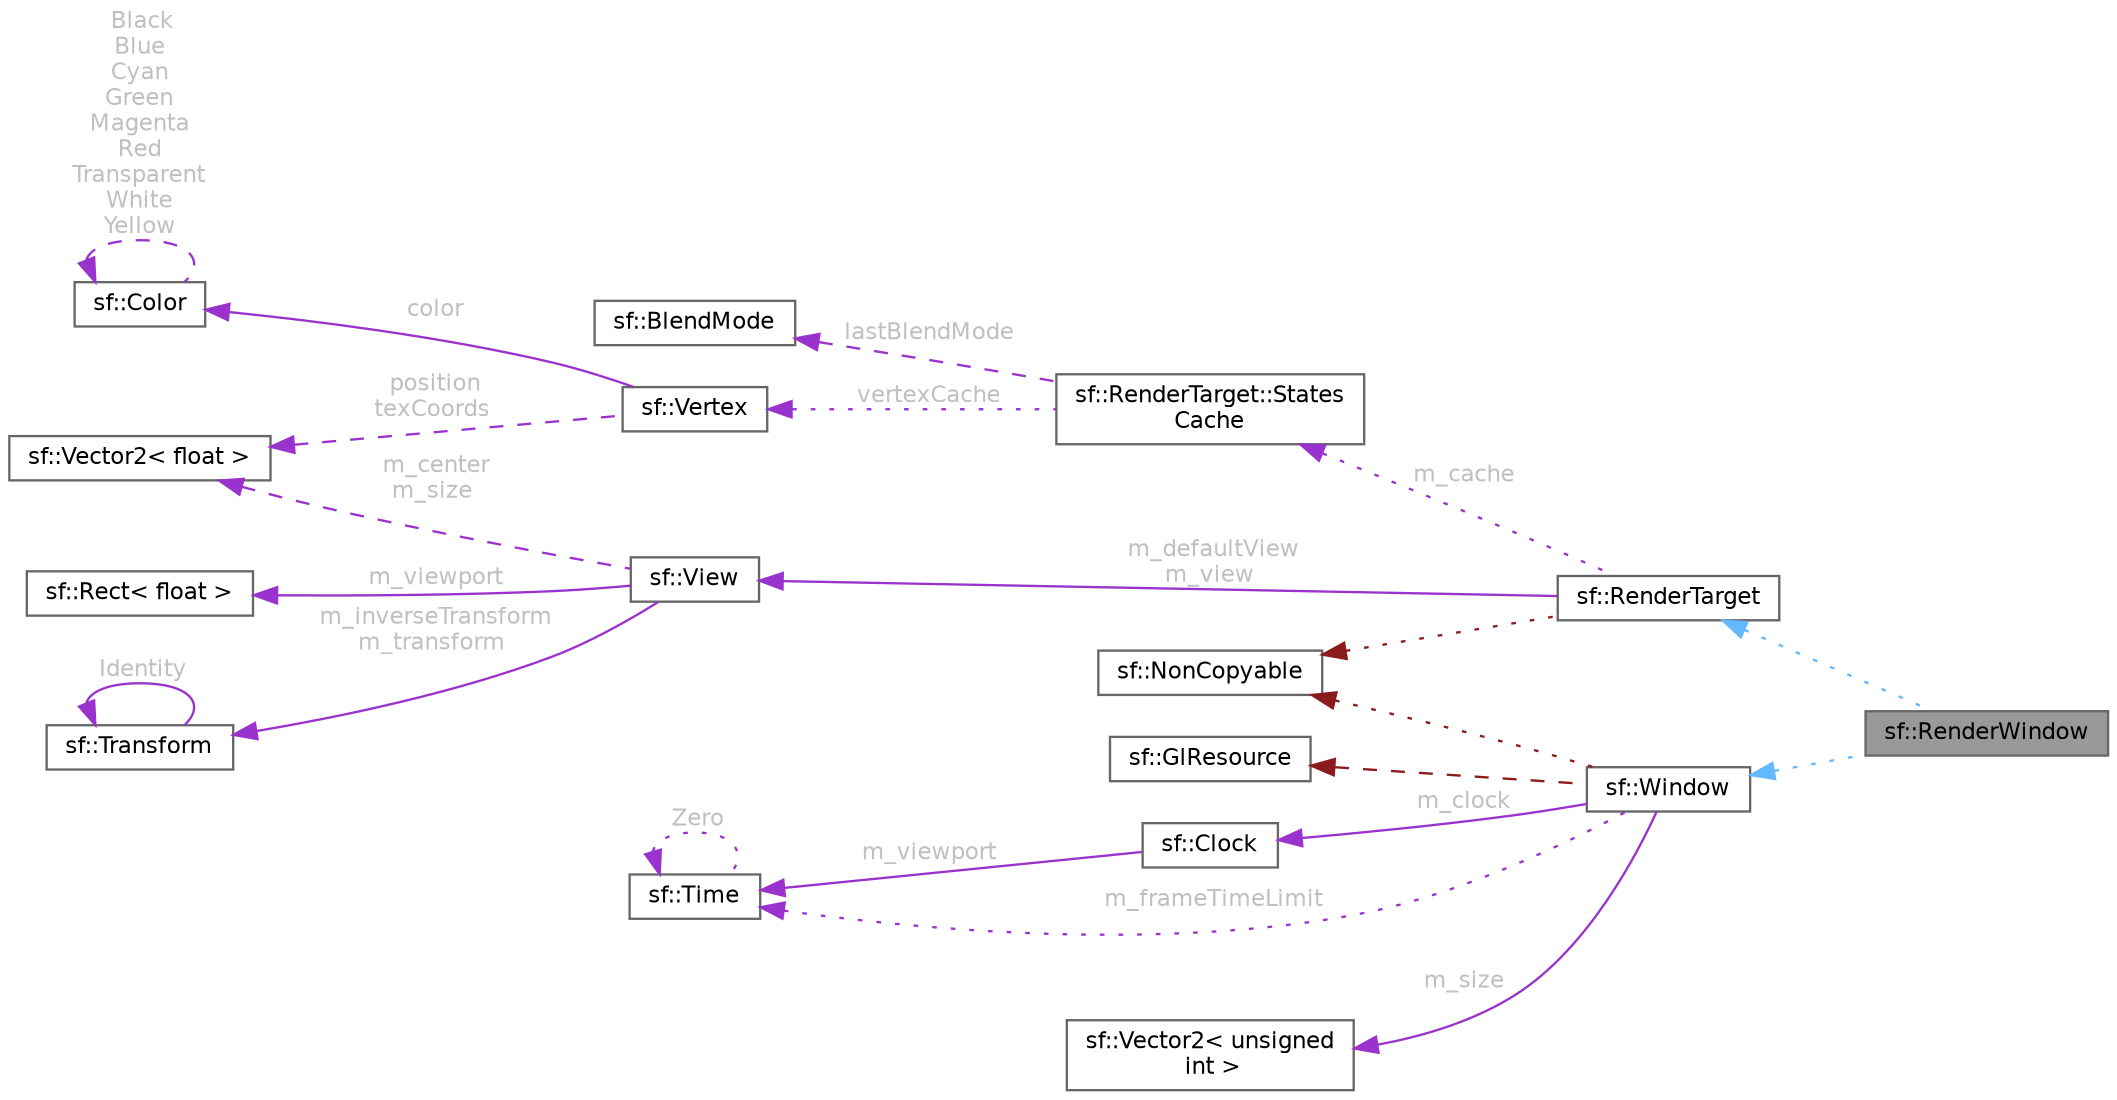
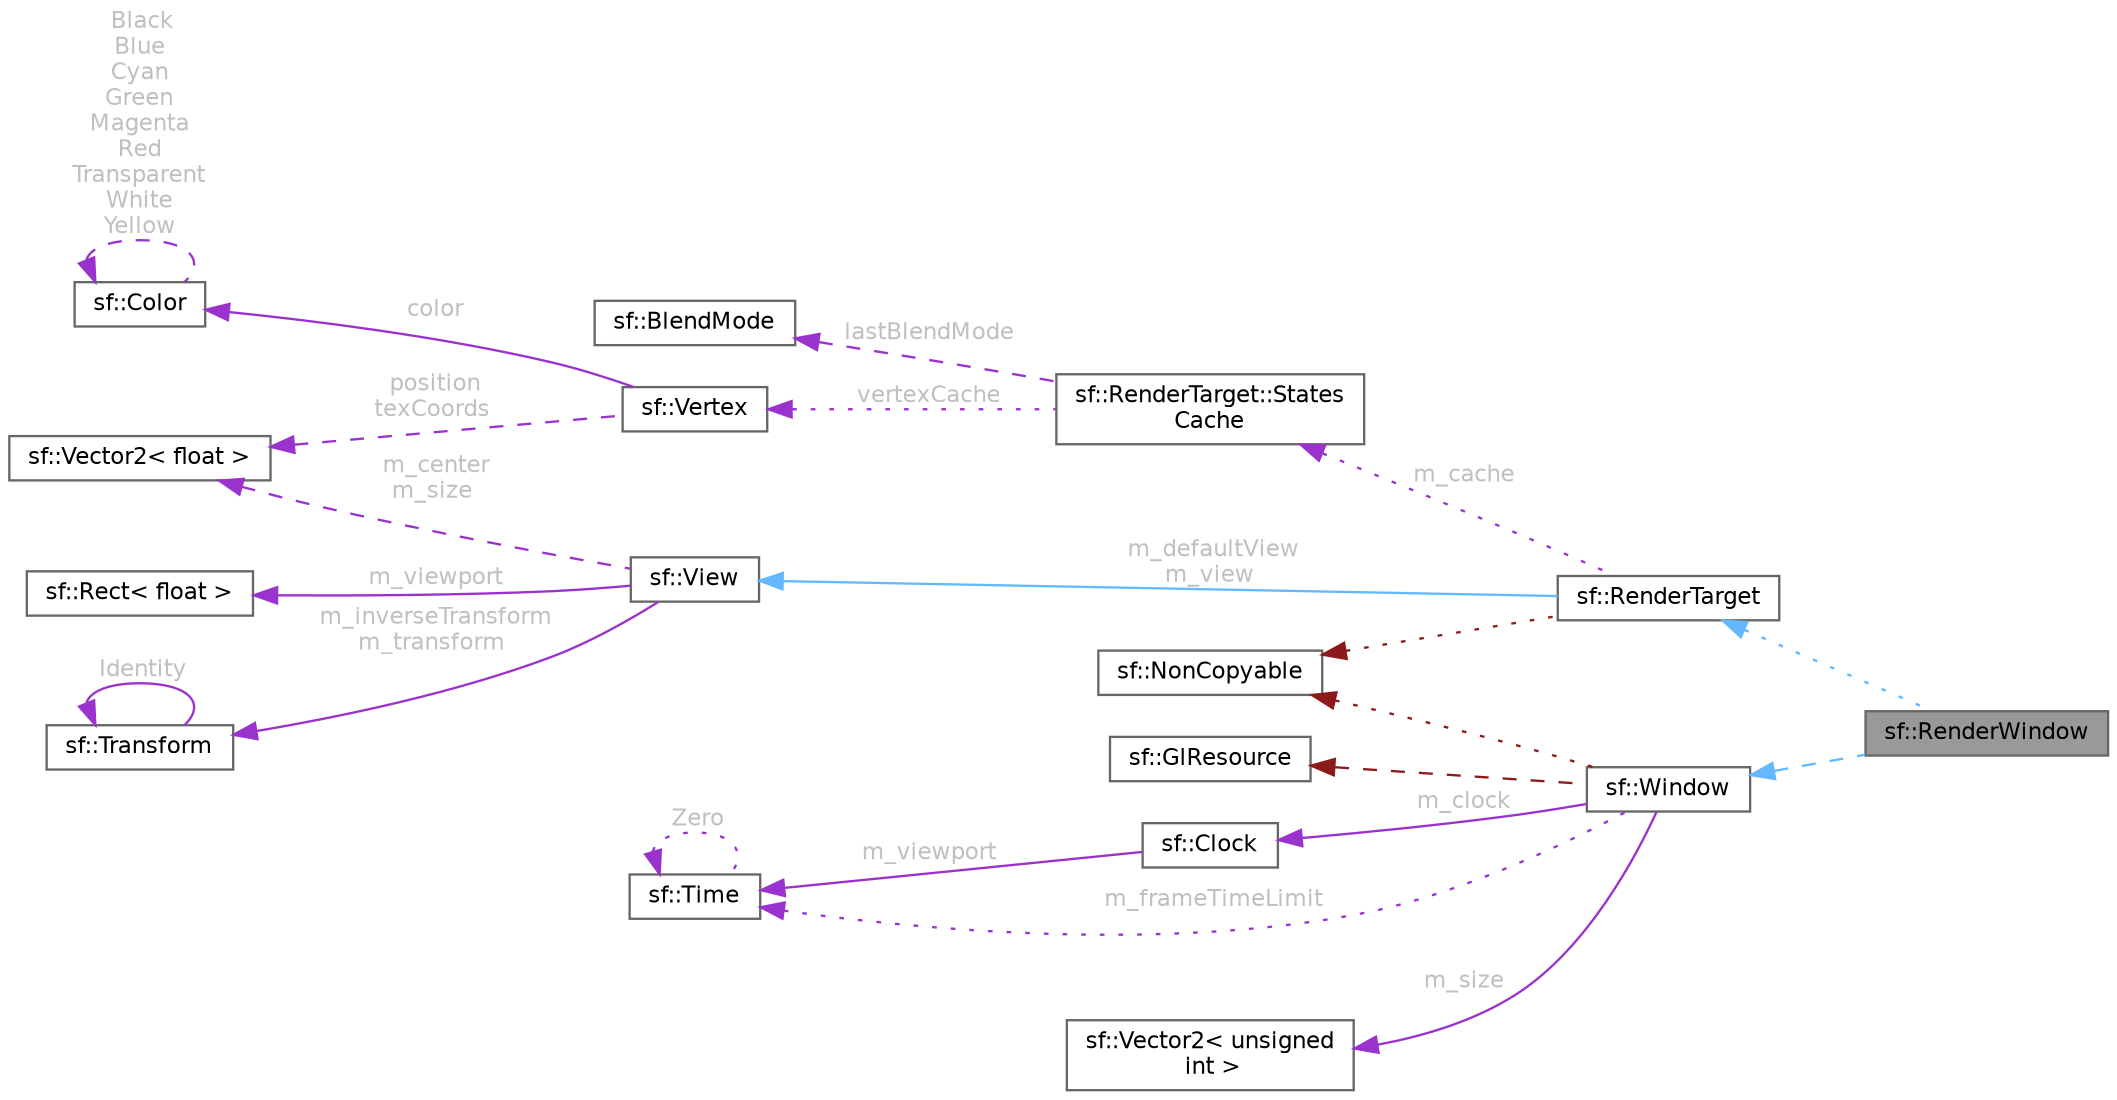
(1170, 589) -> (1170, 589)
(1820, 763) -> (1820, 763)
